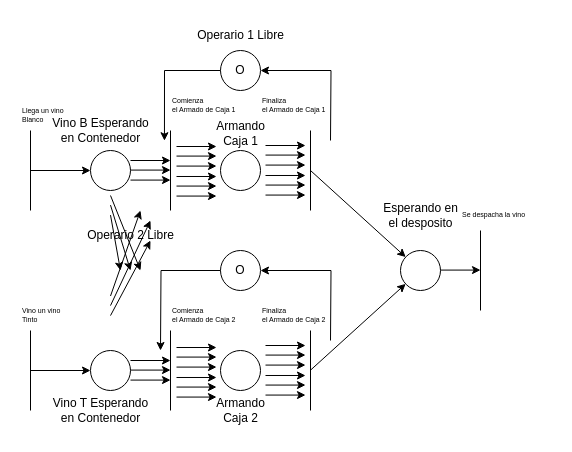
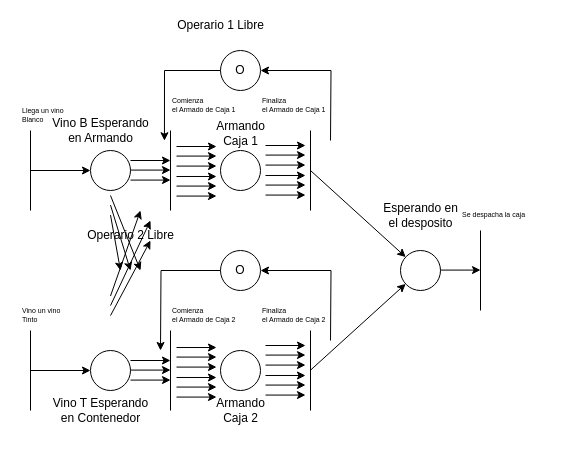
(241, 36) -> (221, 26)
(101, 131) -> (101, 131)
(519, 216) -> (520, 216)
